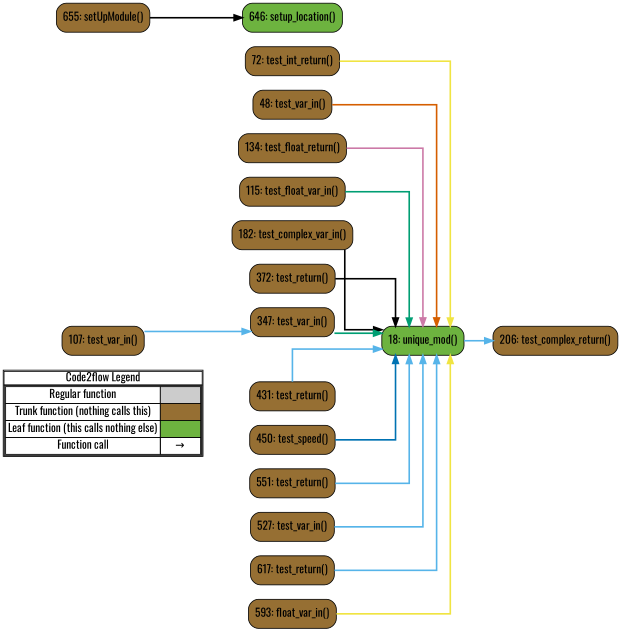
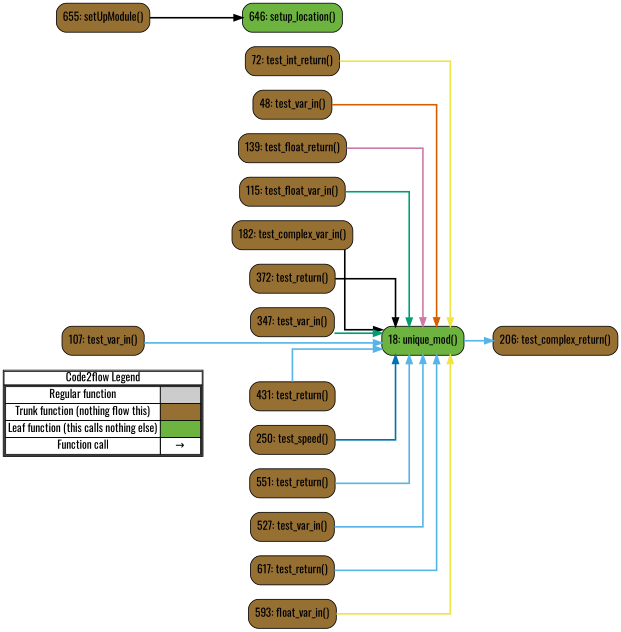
(292, 148) -> (292, 148)
(193, 331) -> (259, 343)
(83, 412) -> (83, 412)
(292, 440) -> (292, 440)
